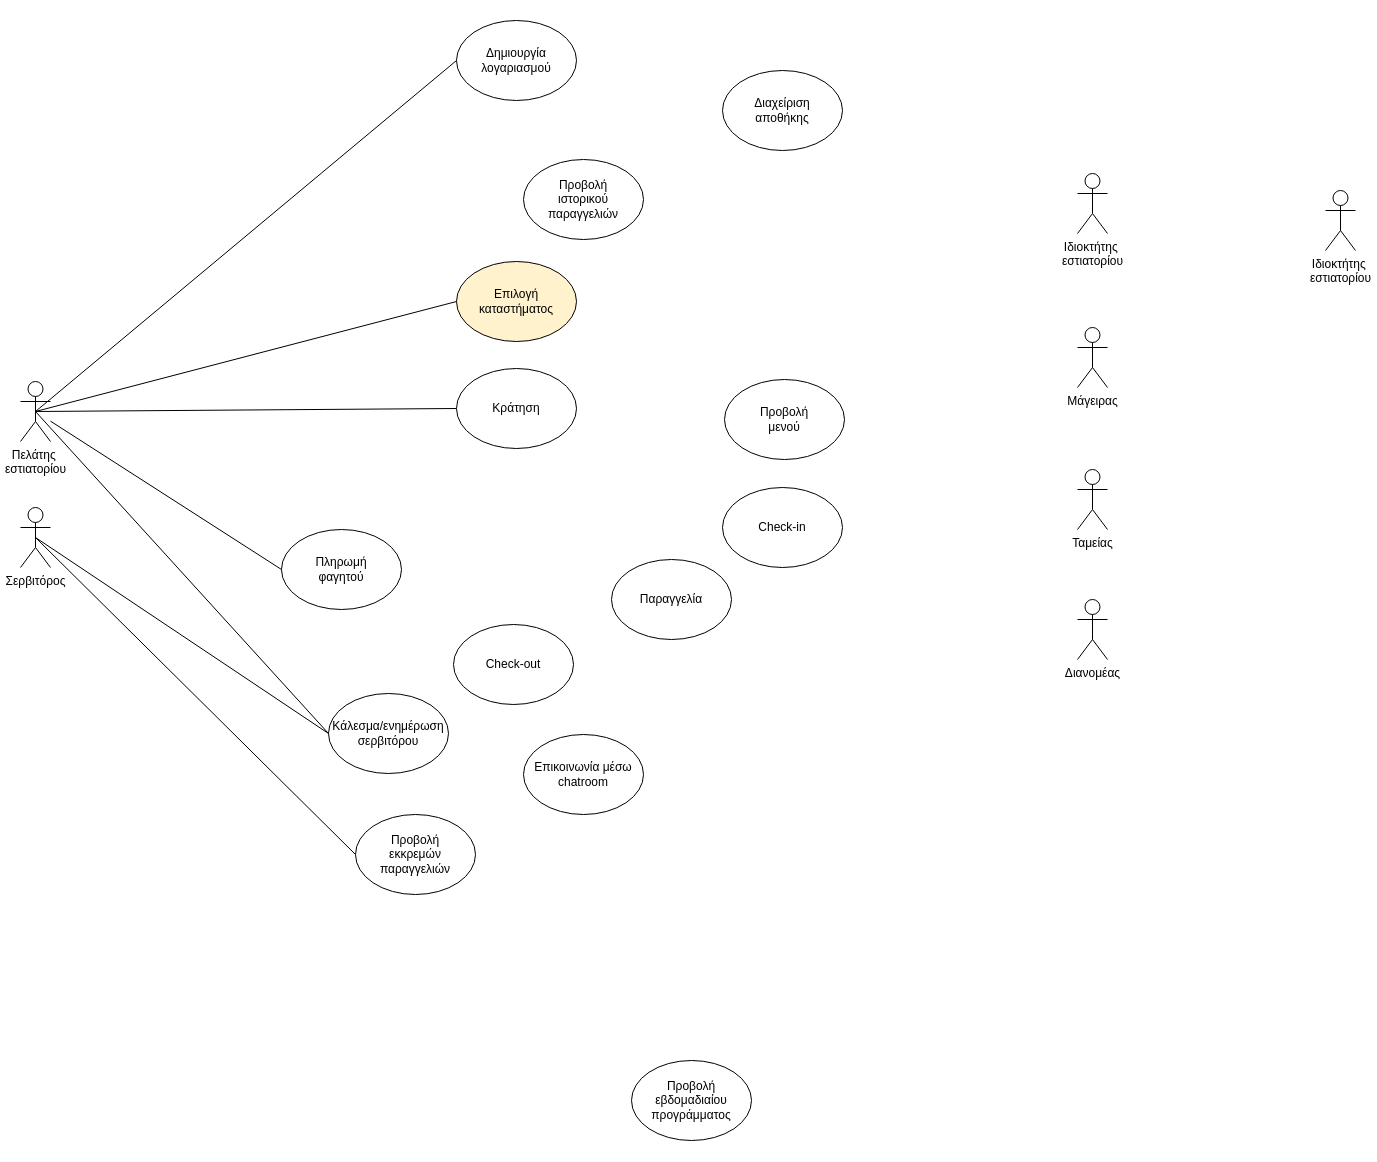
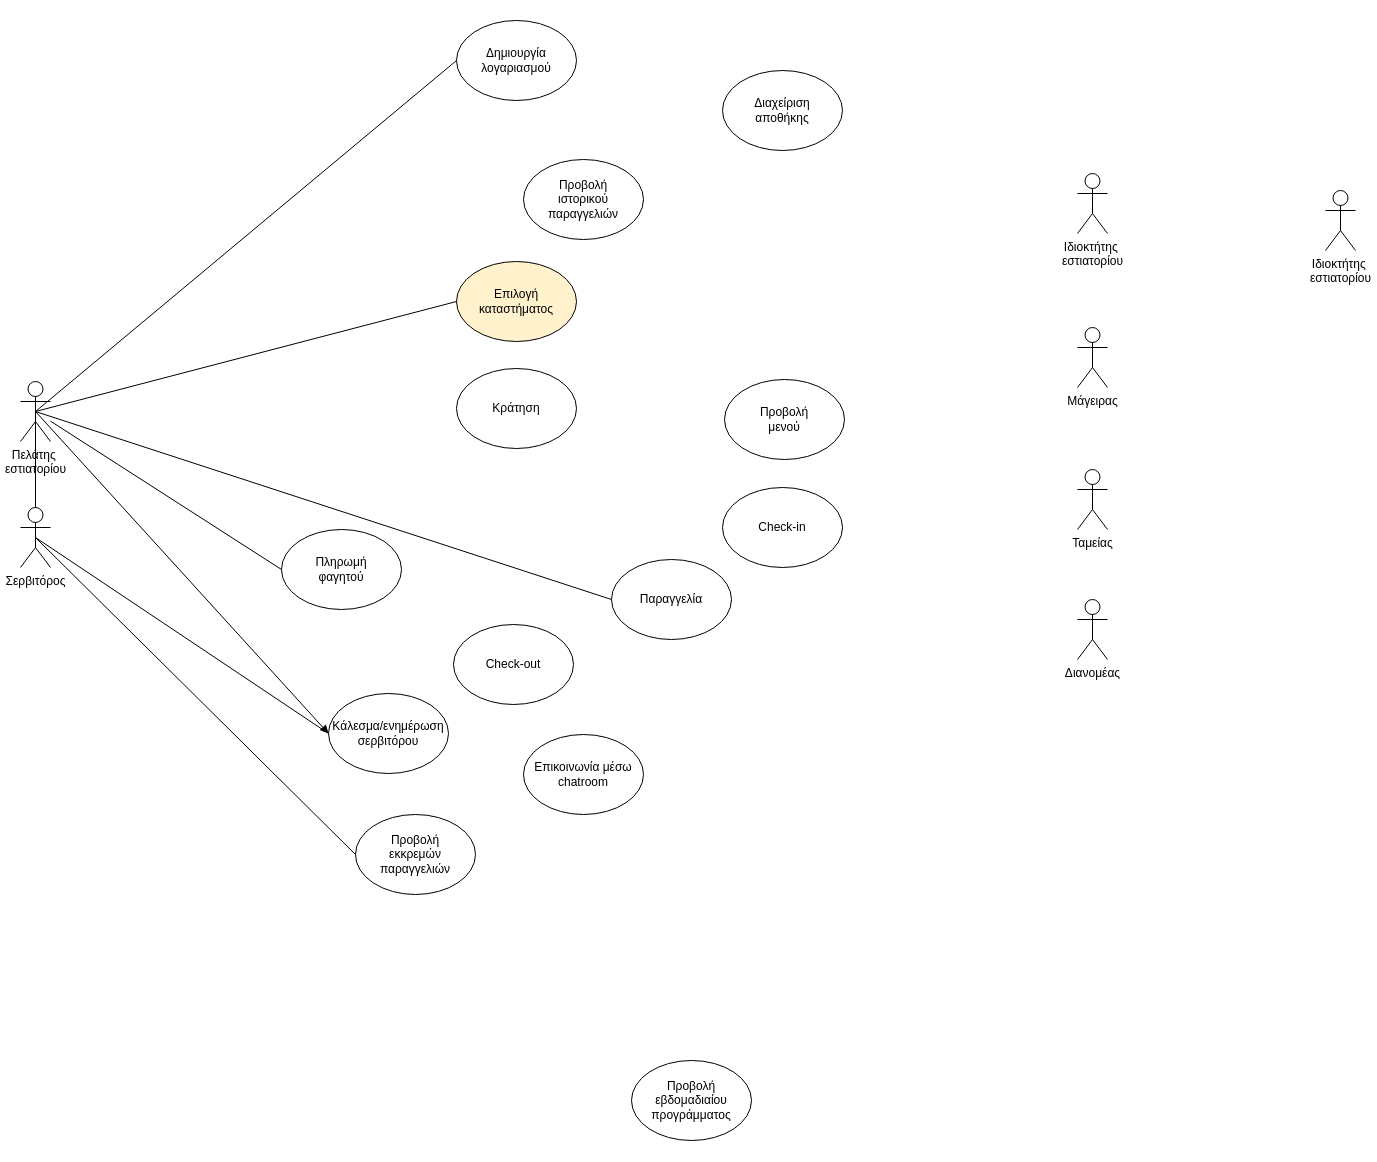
(248, 410) -> (36, 467)
none -> (327, 507)
(322, 726) -> (322, 726)
